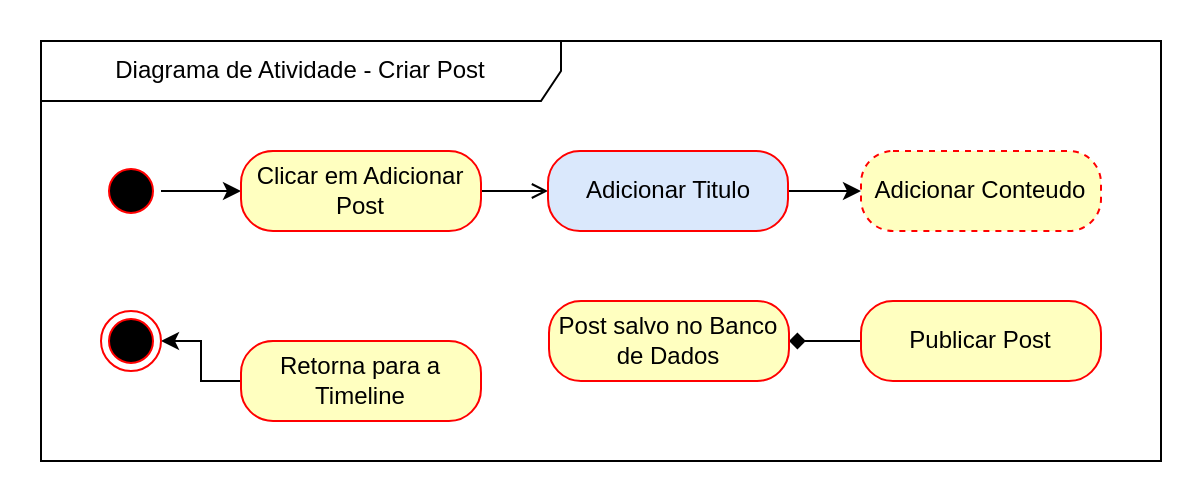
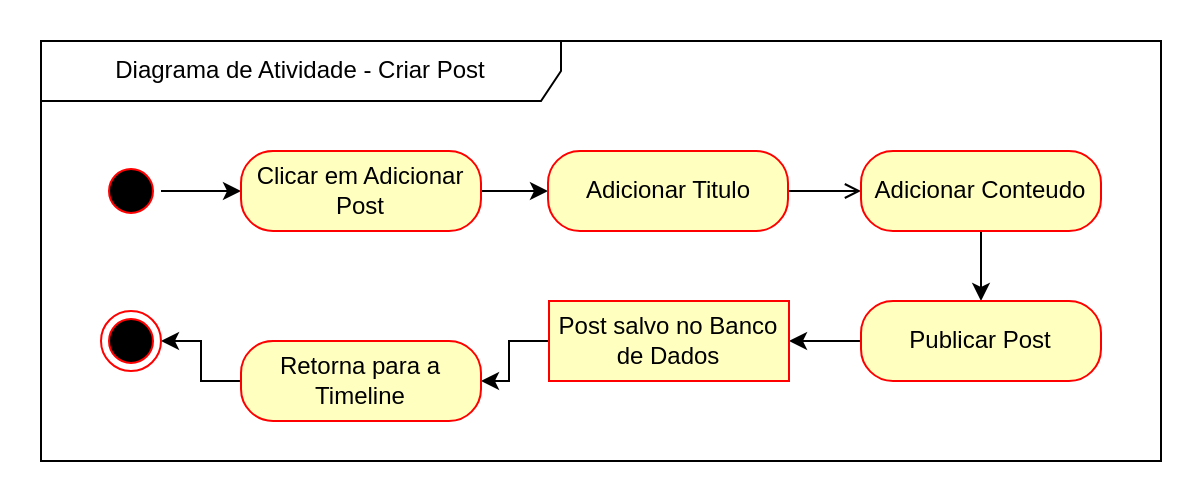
(536, 191) -> (533, 191)
(668, 191) -> (668, 191)
(846, 191) -> (849, 191)
(981, 191) -> (981, 191)
none -> (981, 269)
(669, 341) -> (669, 341)
(805, 341) -> (804, 341)
none -> (509, 348)
